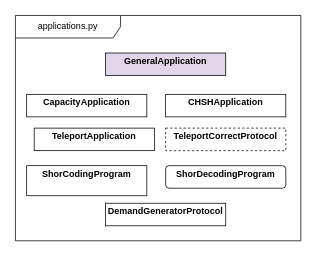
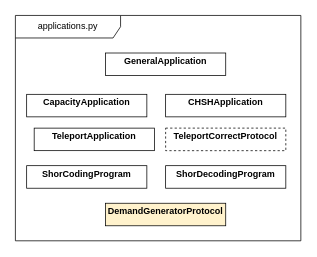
(165, 64) -> (165, 64)
(225, 177) -> (225, 177)
(87, 180) -> (87, 177)
(165, 214) -> (165, 214)
